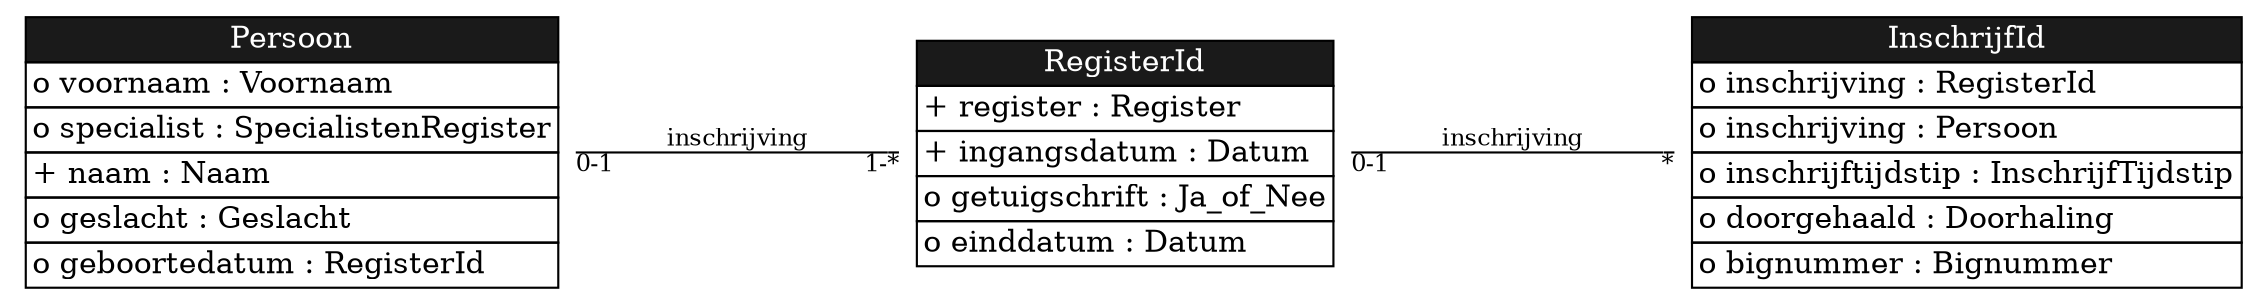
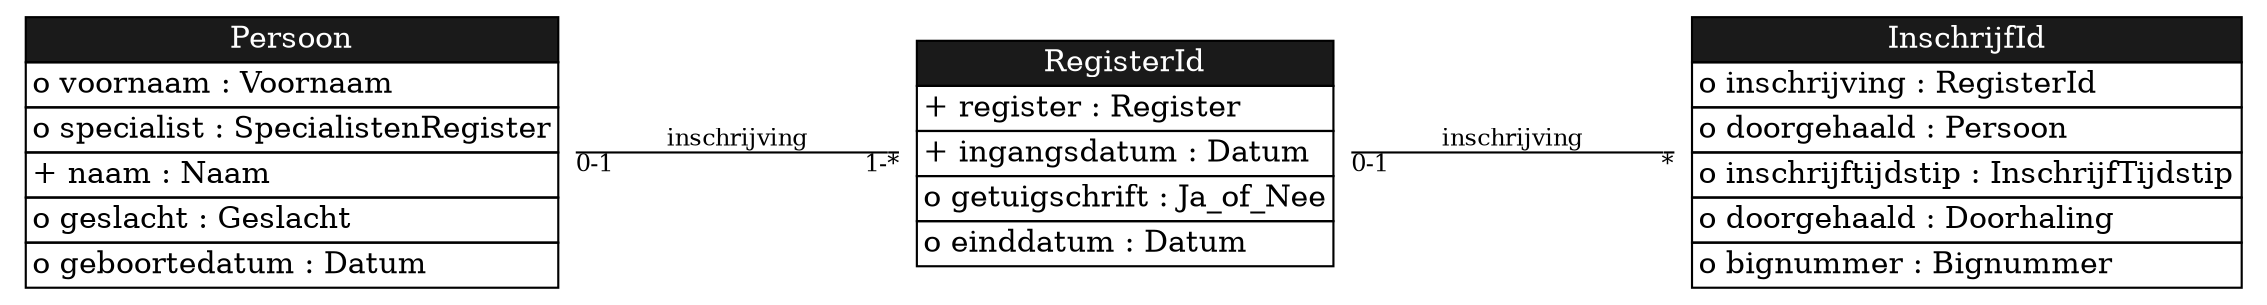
(1879, 129) -> (1883, 129)
(259, 264) -> (230, 264)
